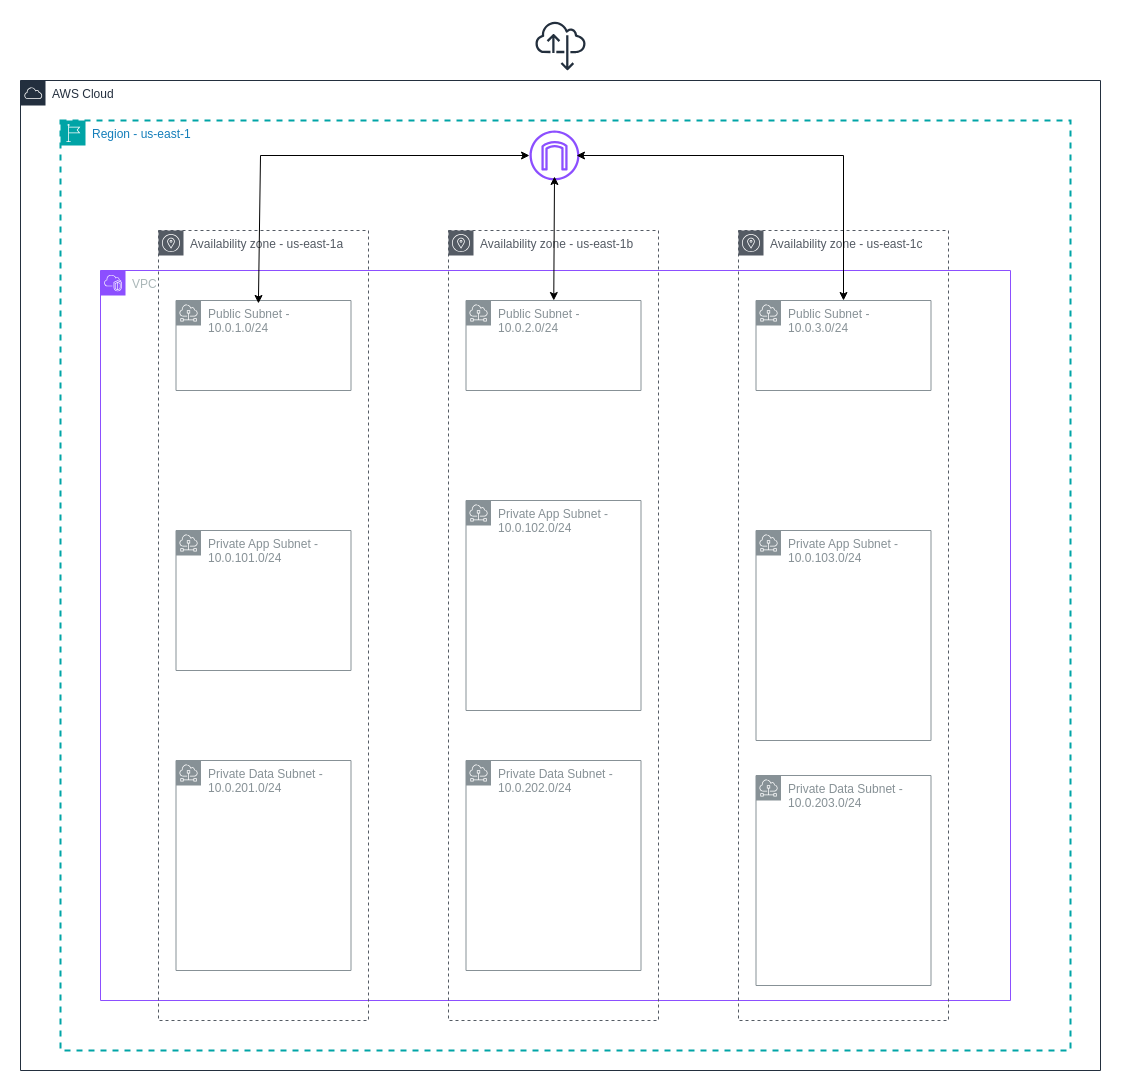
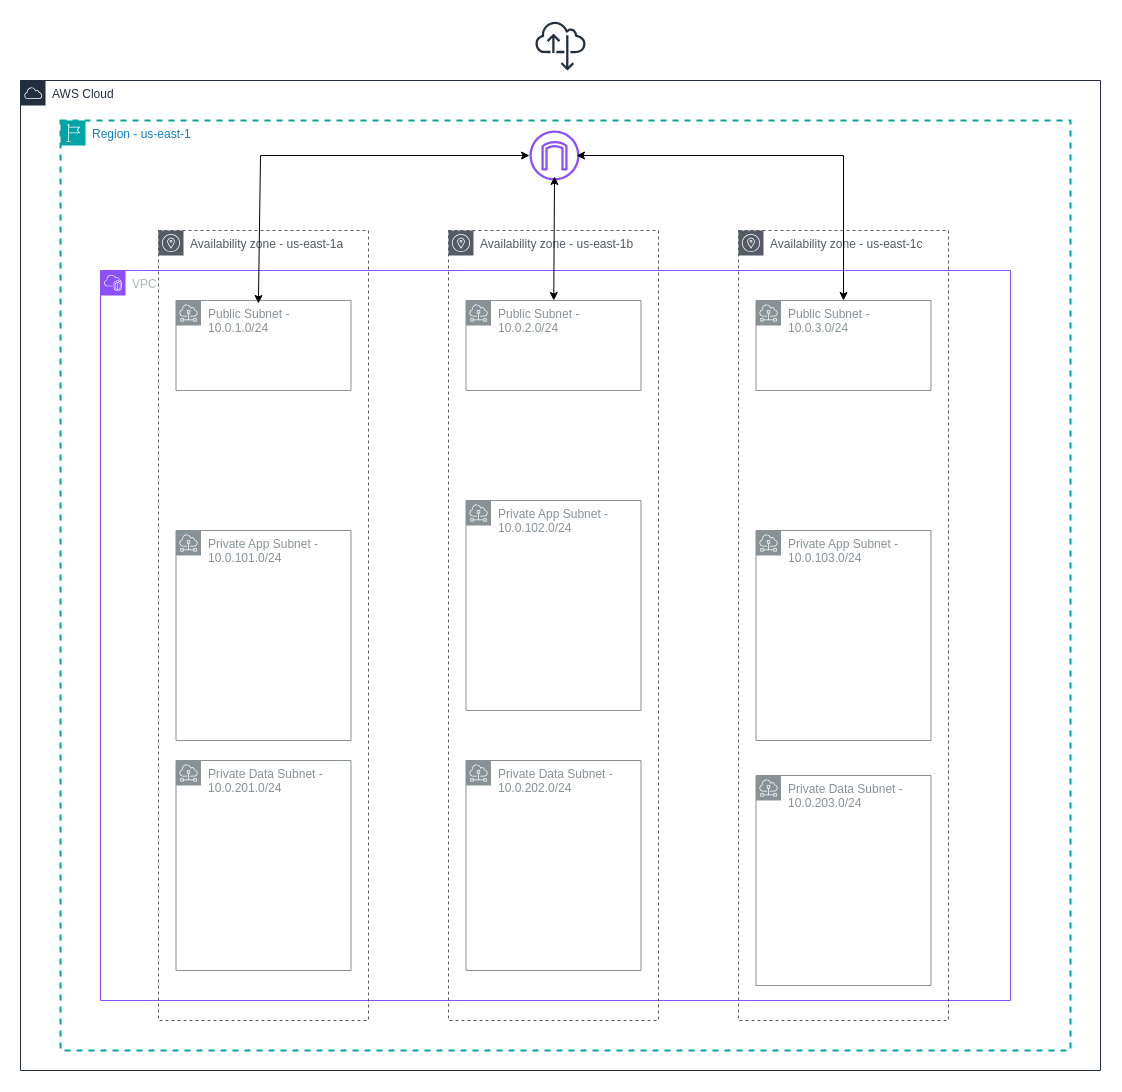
(264, 601) -> (264, 636)
